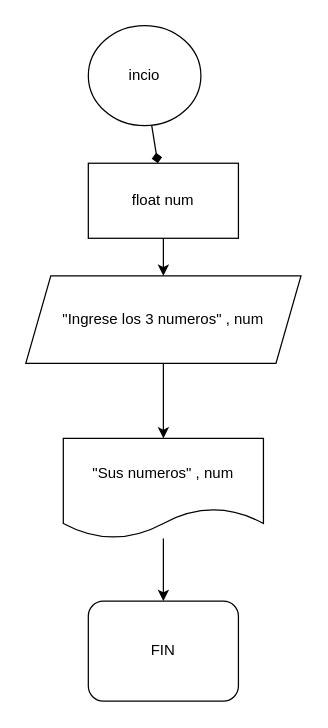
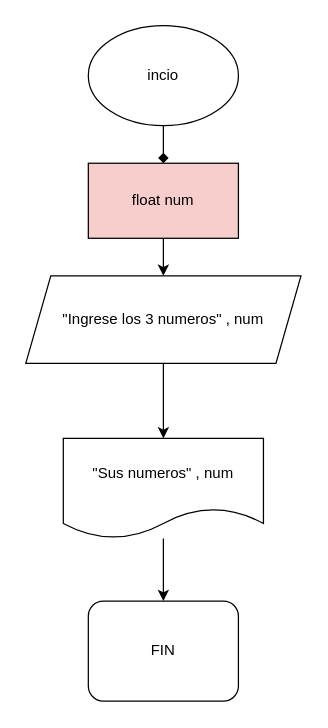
(144, 76) -> (163, 76)
(163, 201) -> (163, 201)
